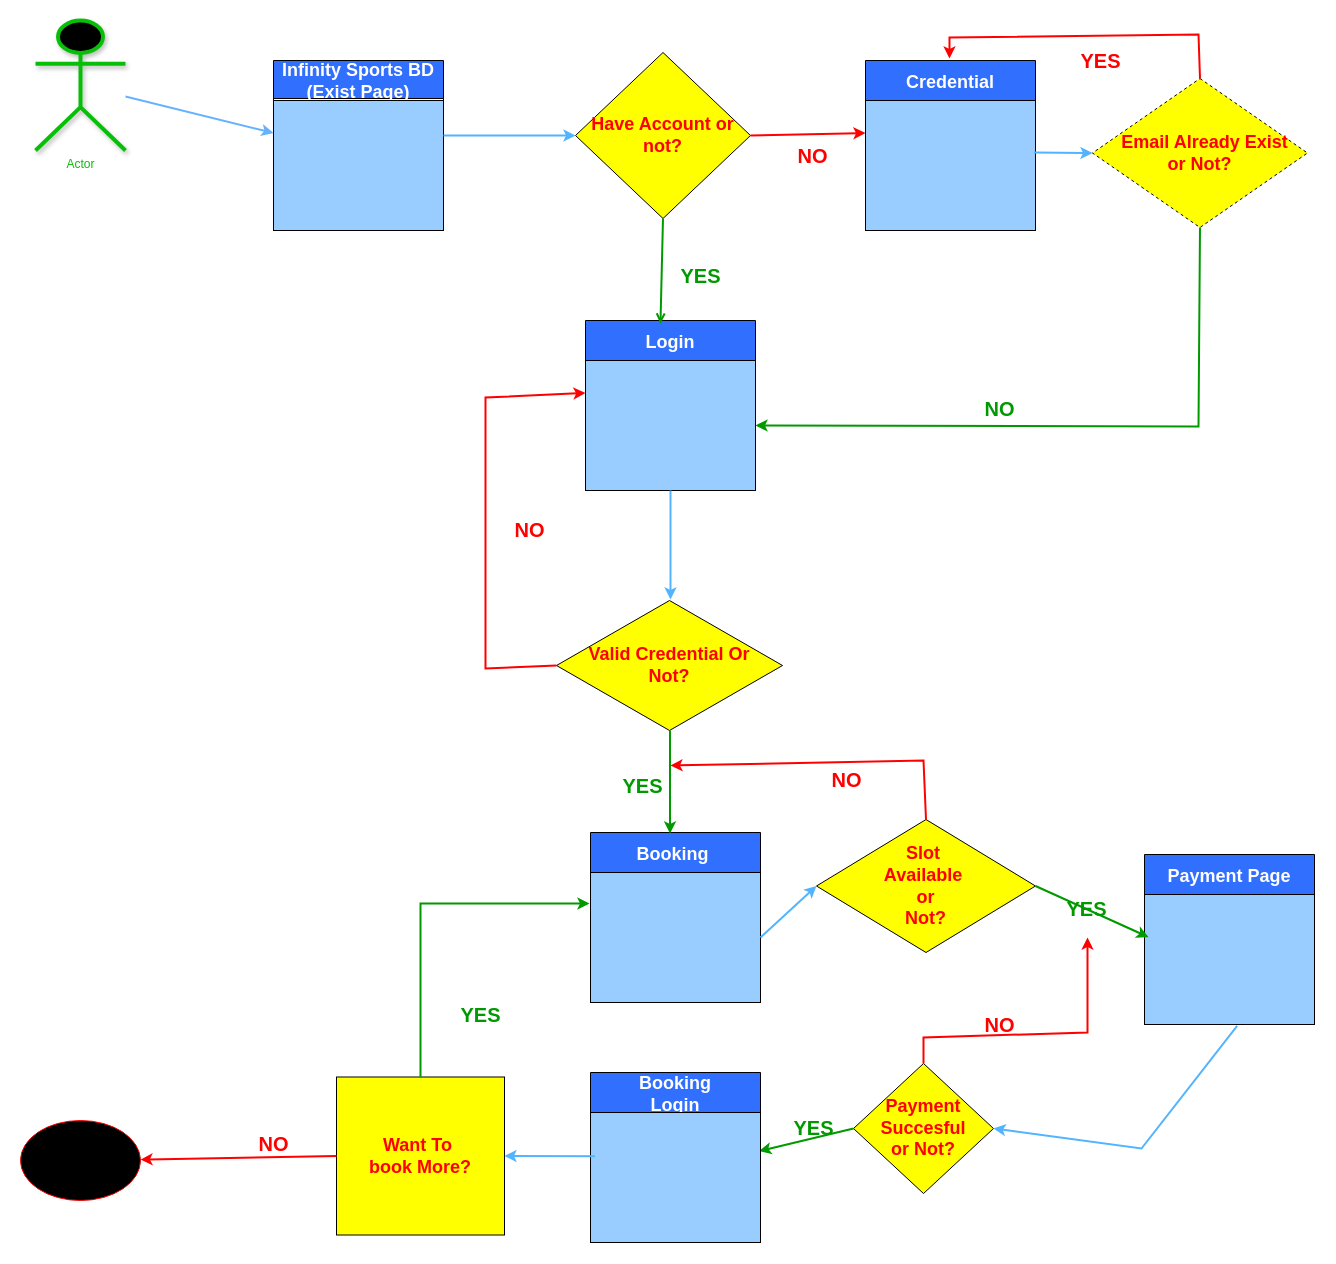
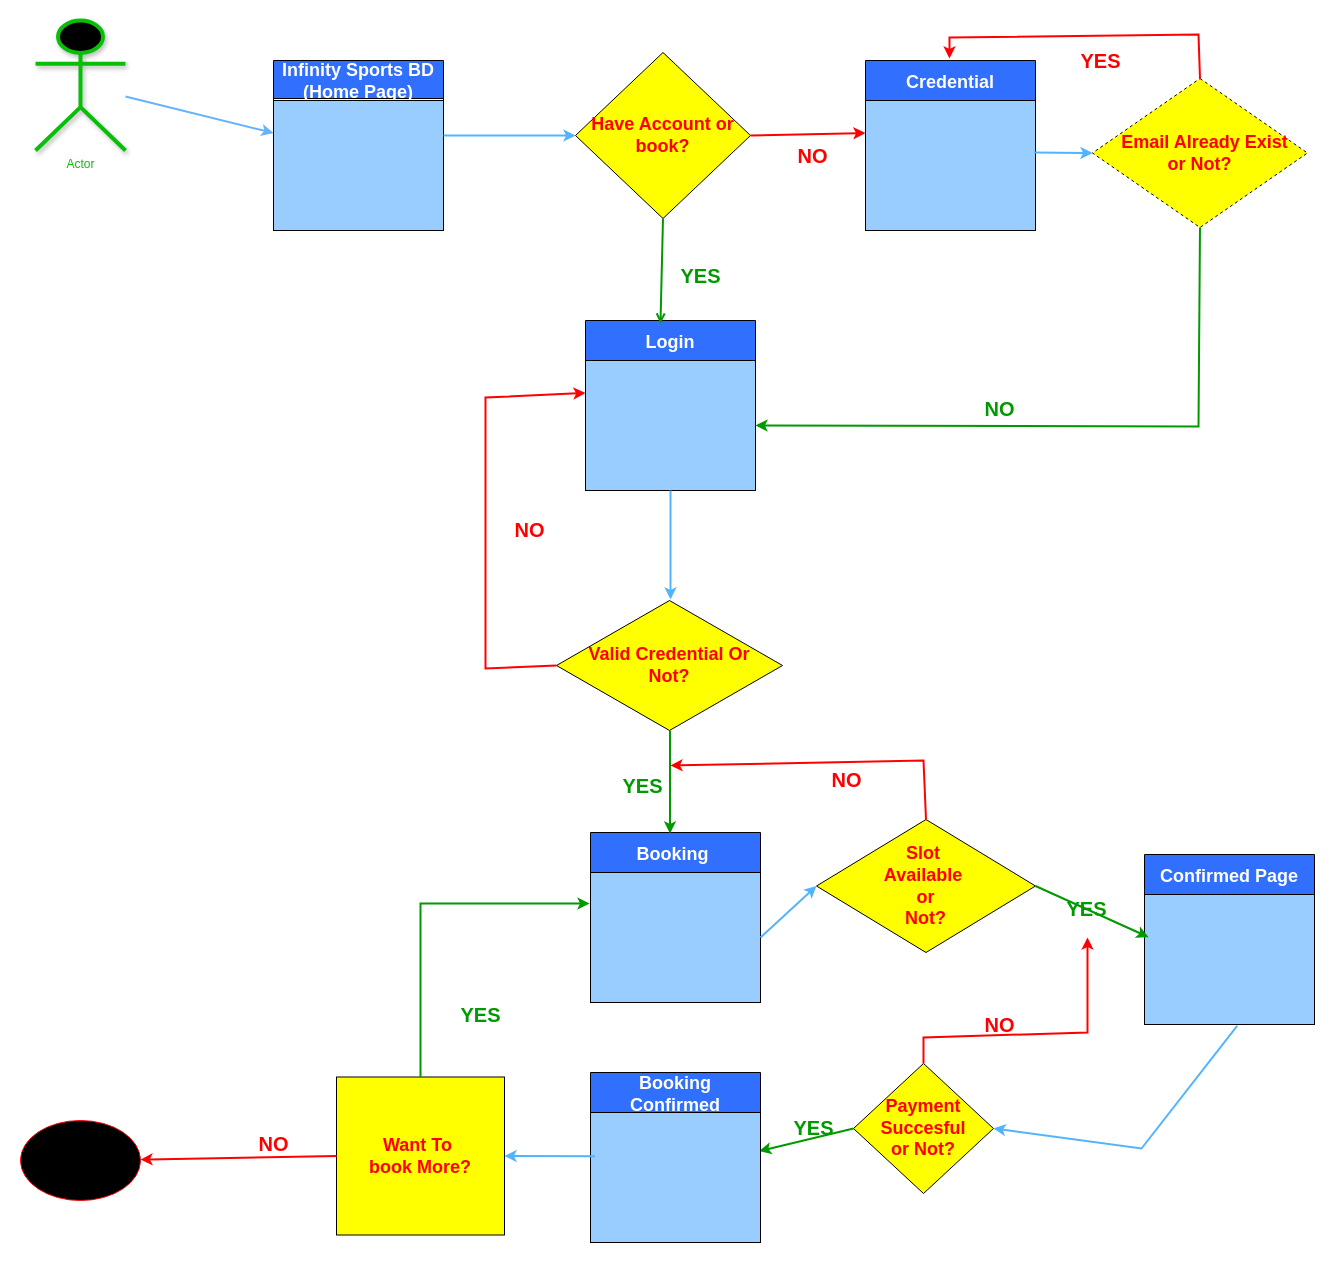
(358, 70) -> (358, 70)
(663, 136) -> (663, 136)
(1229, 876) -> (1229, 876)
(675, 1083) -> (675, 1083)
